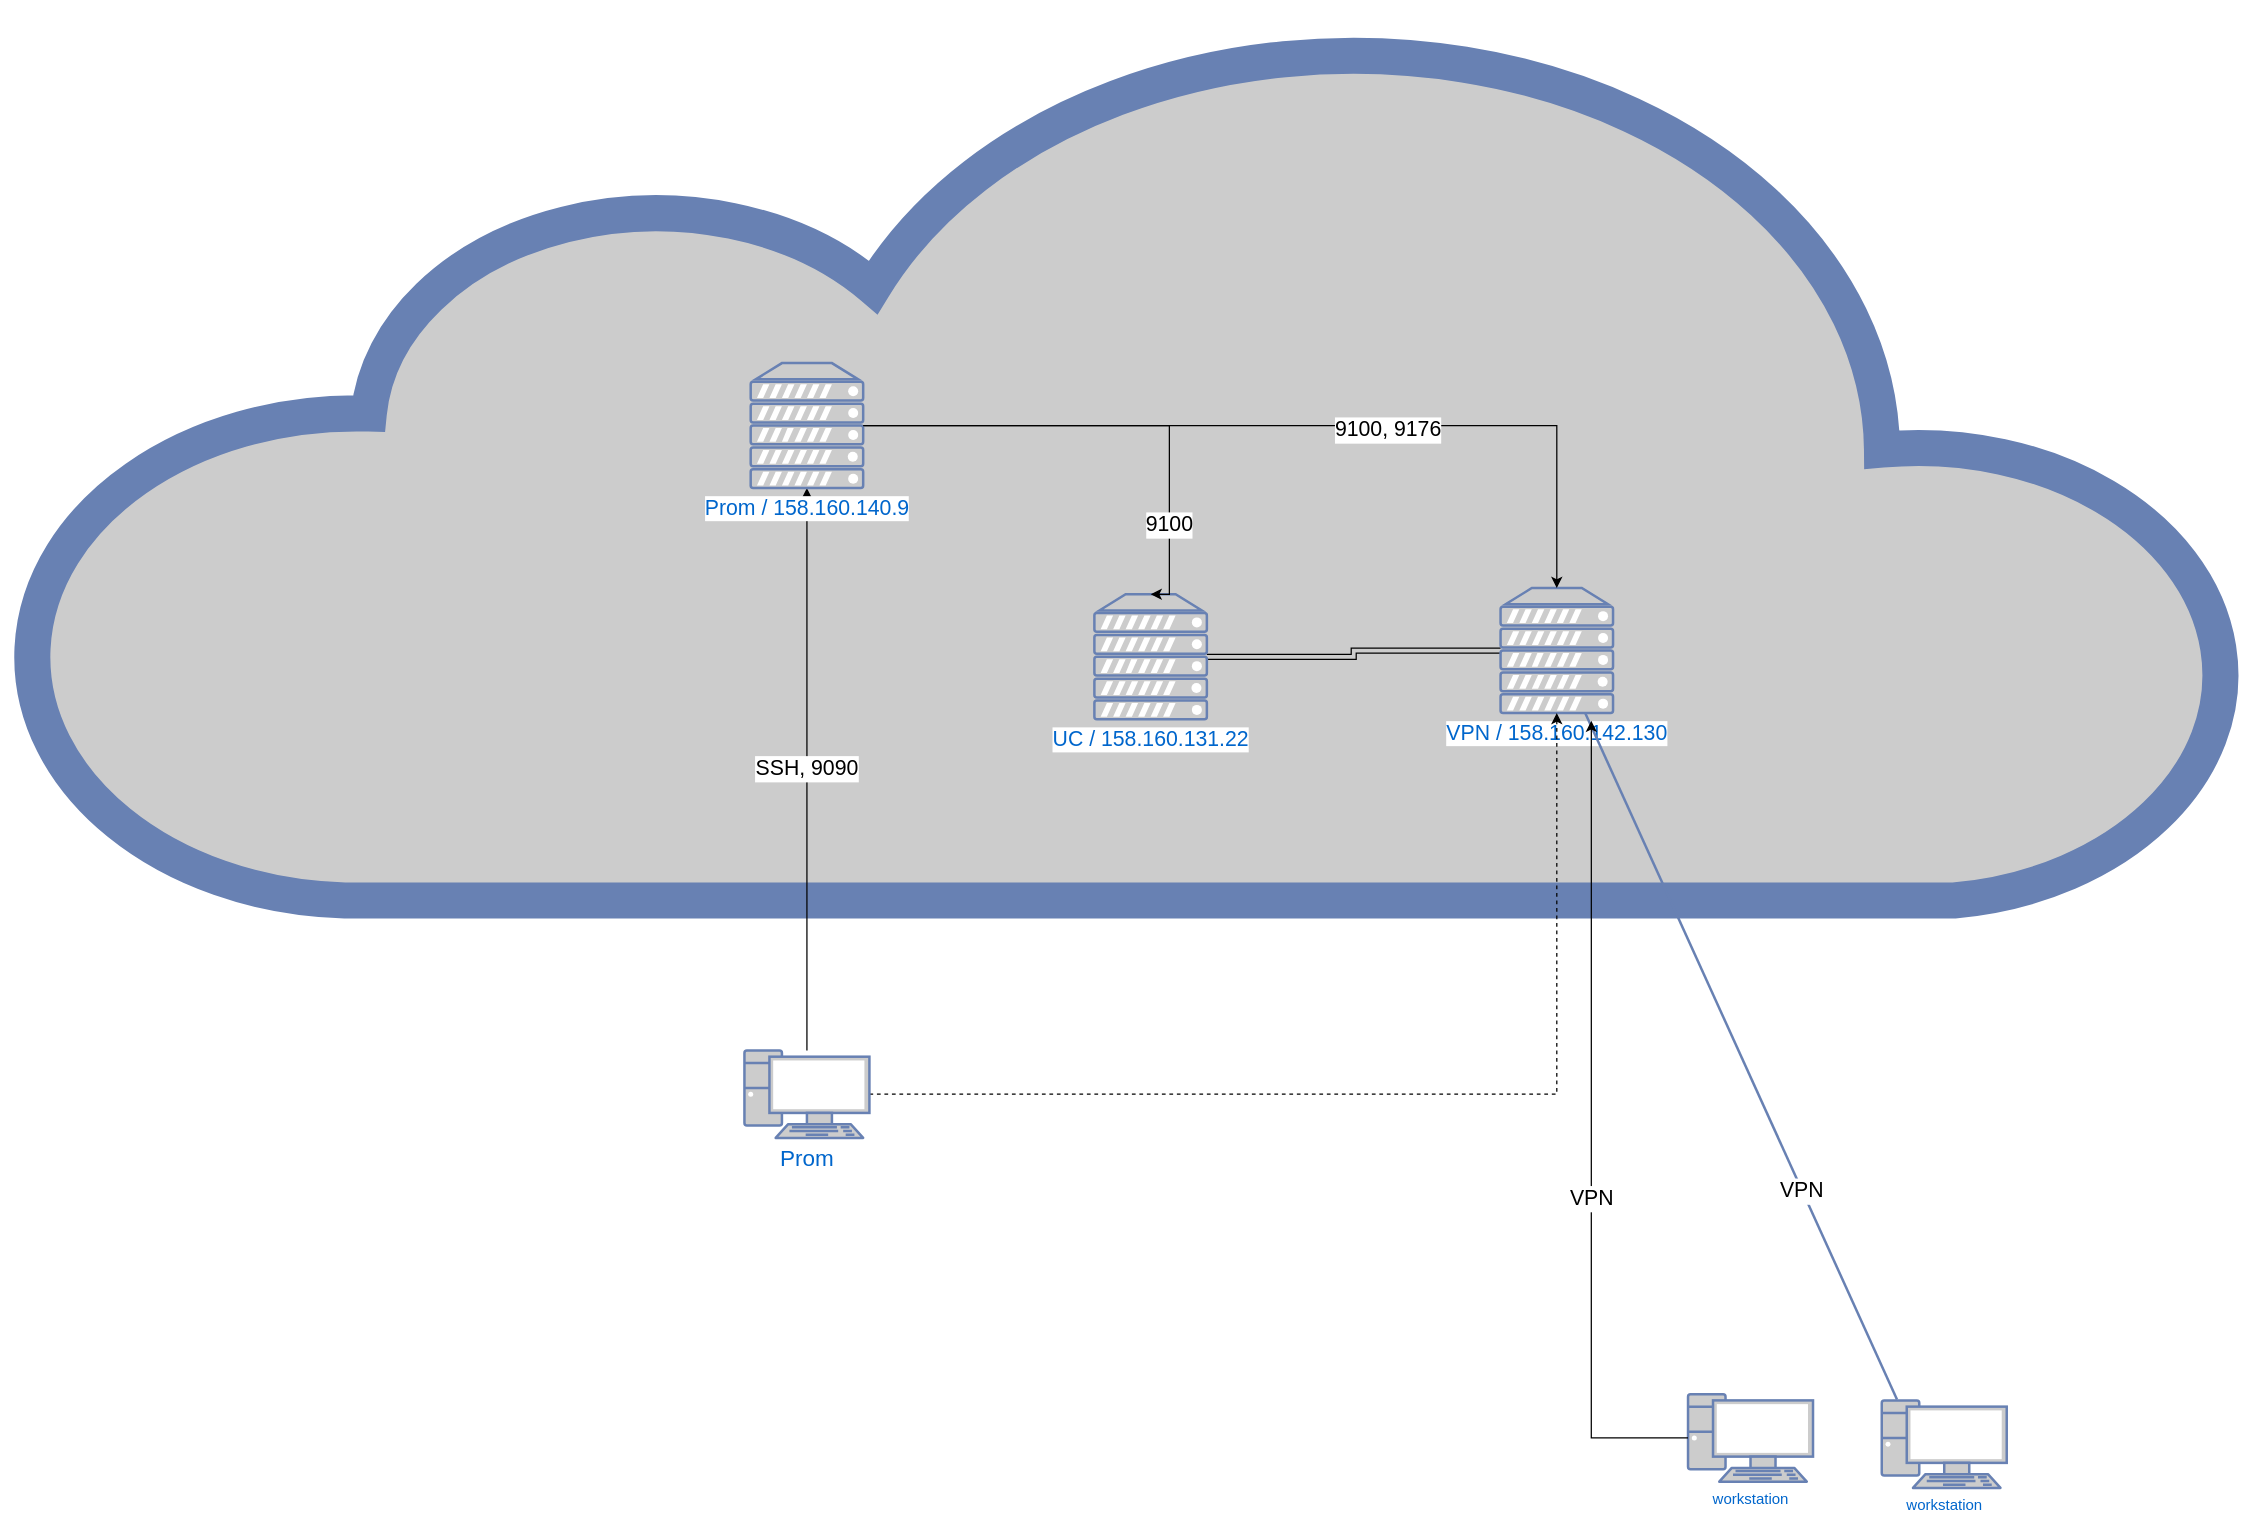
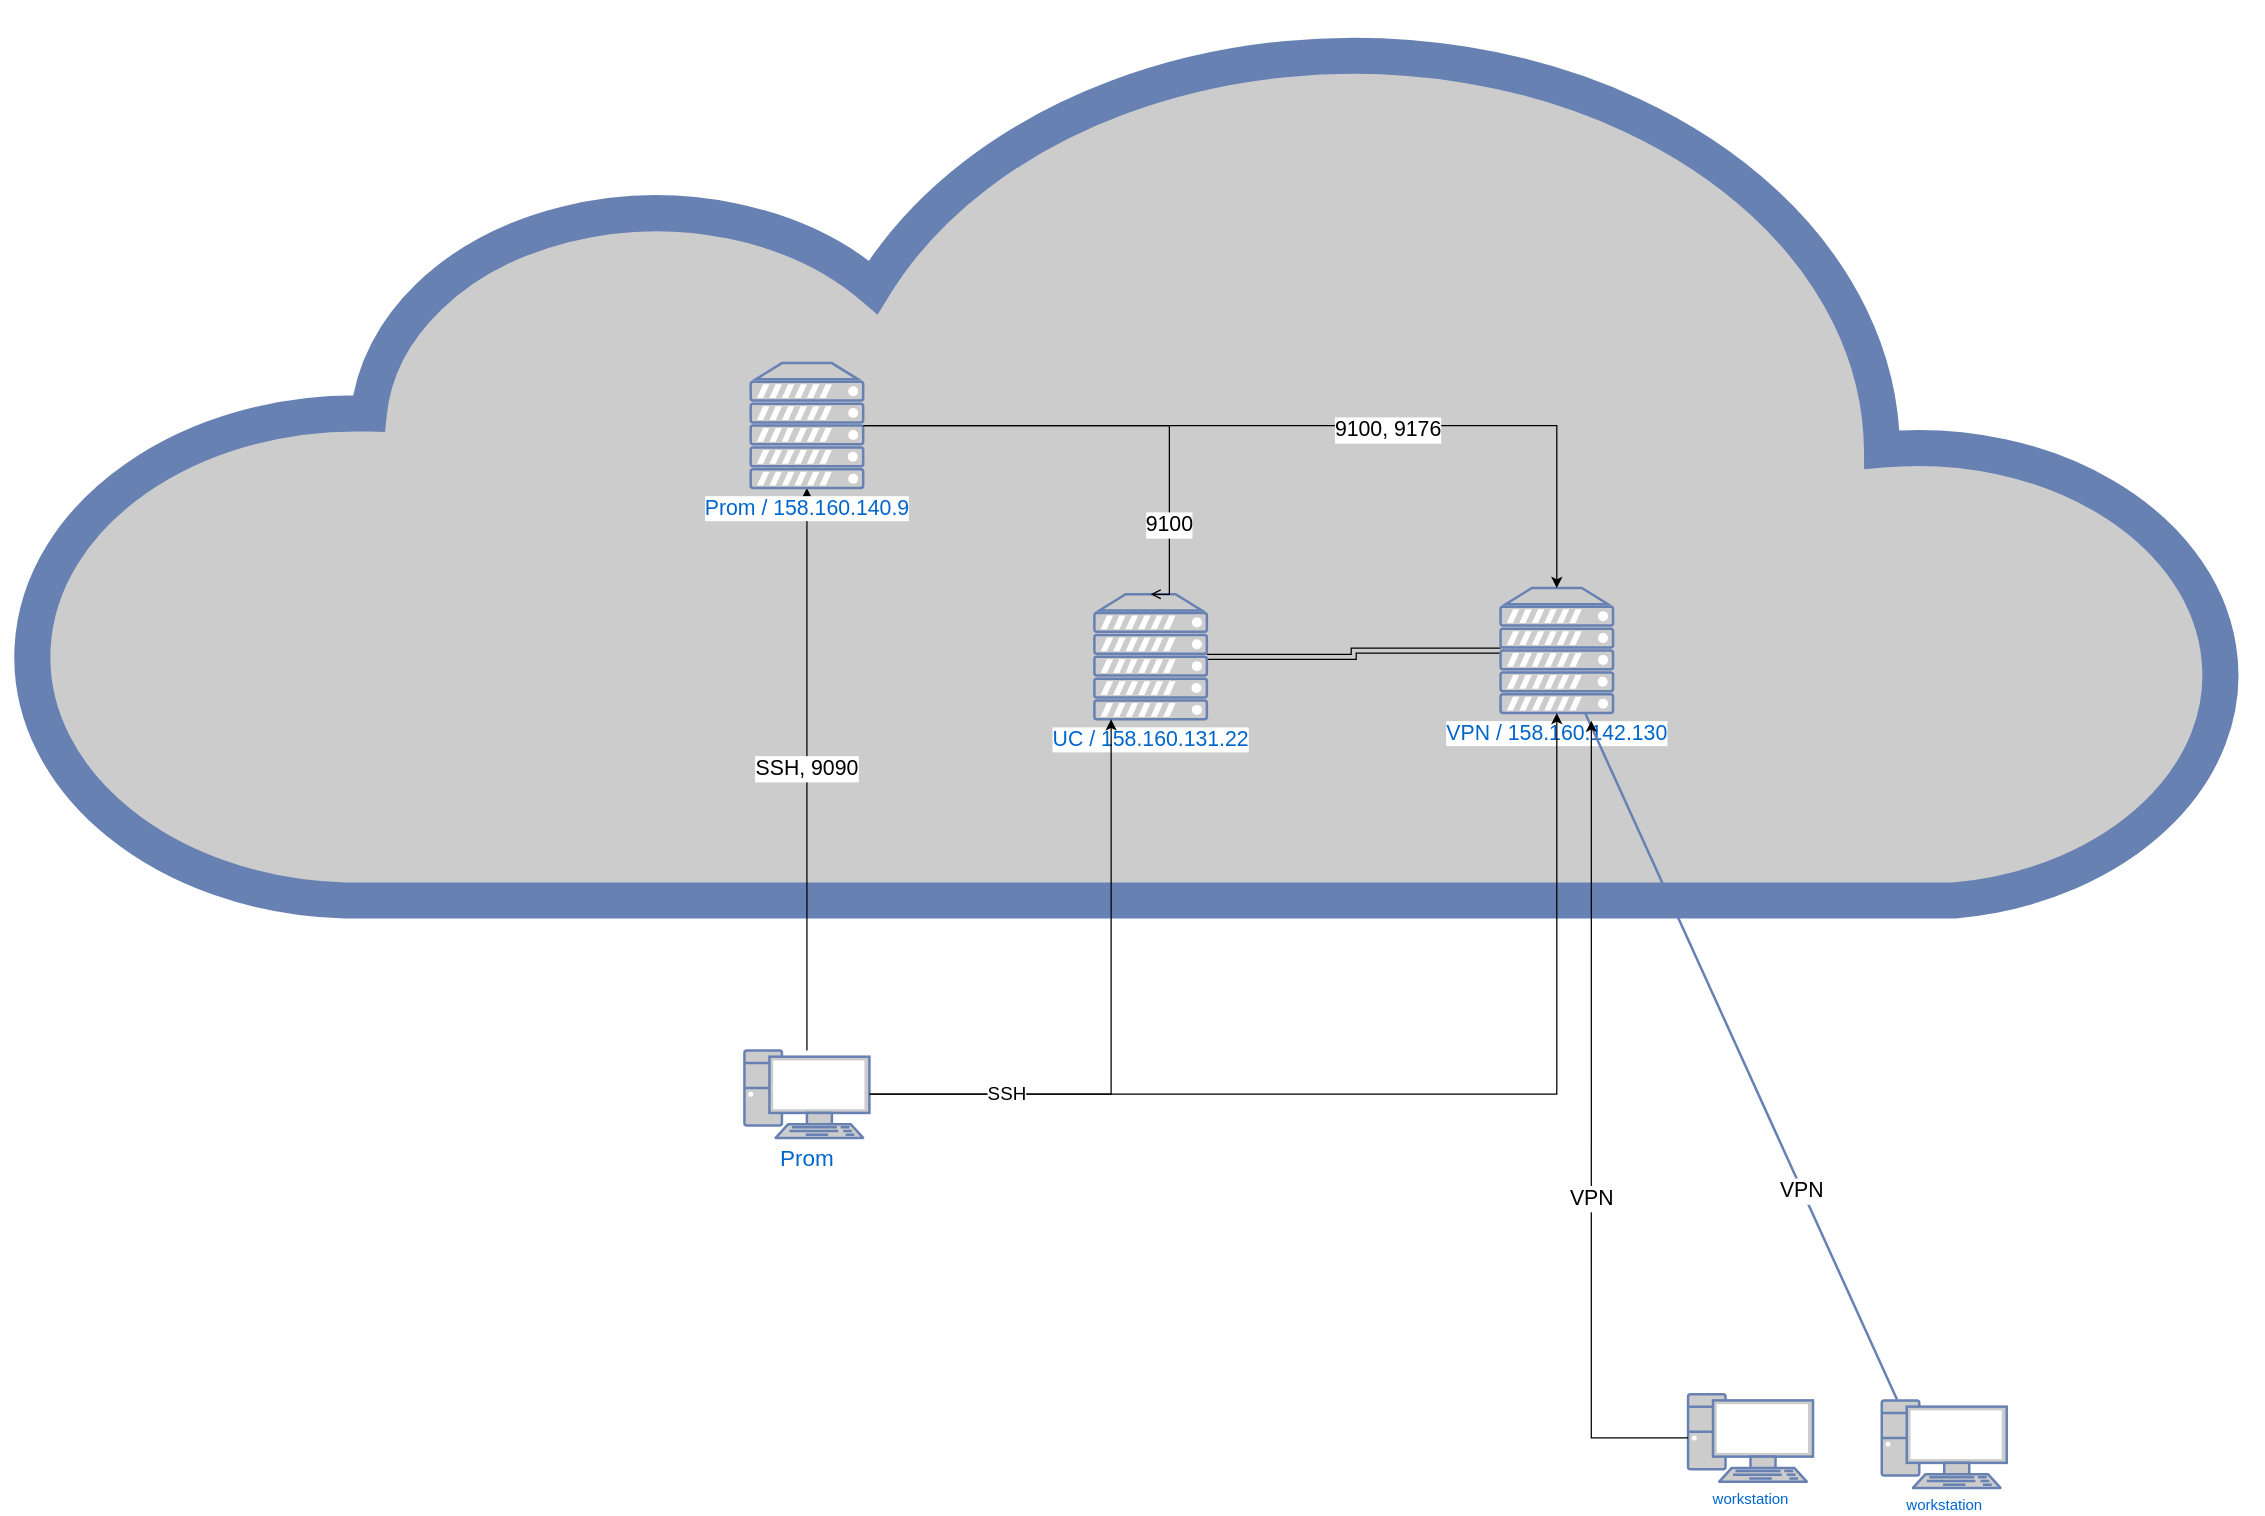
(1160, 594) -> (1158, 594)
none -> (1111, 910)
(1521, 1094) -> (1521, 1094)
